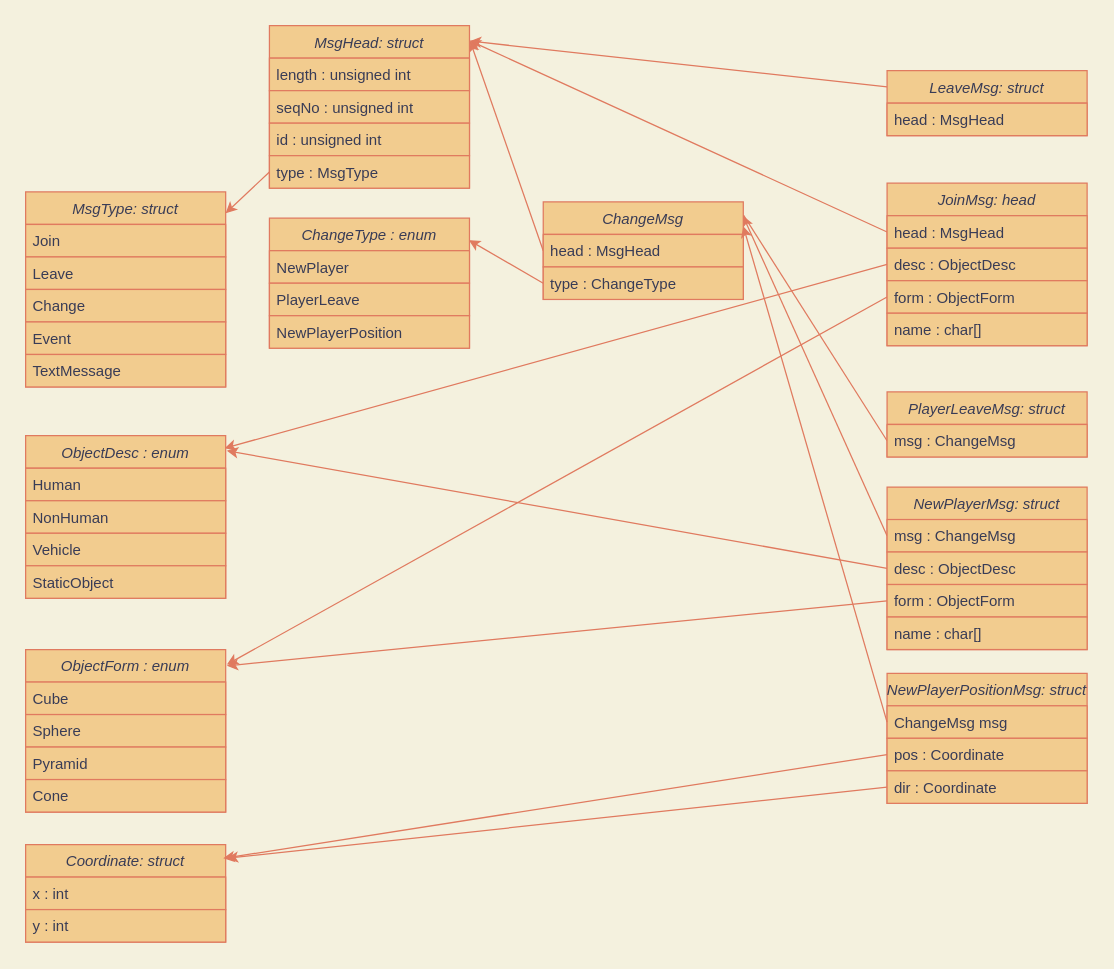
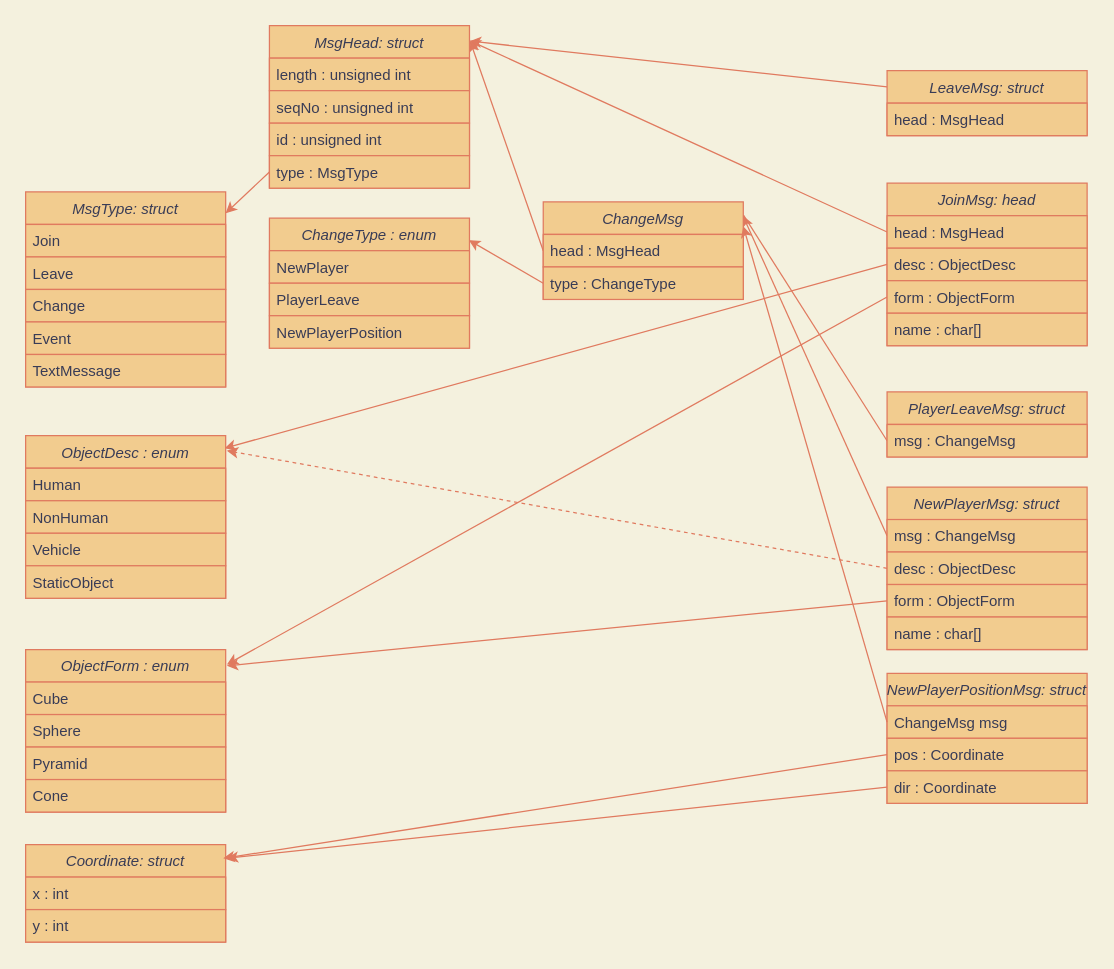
(560, 510) -> (560, 510)
